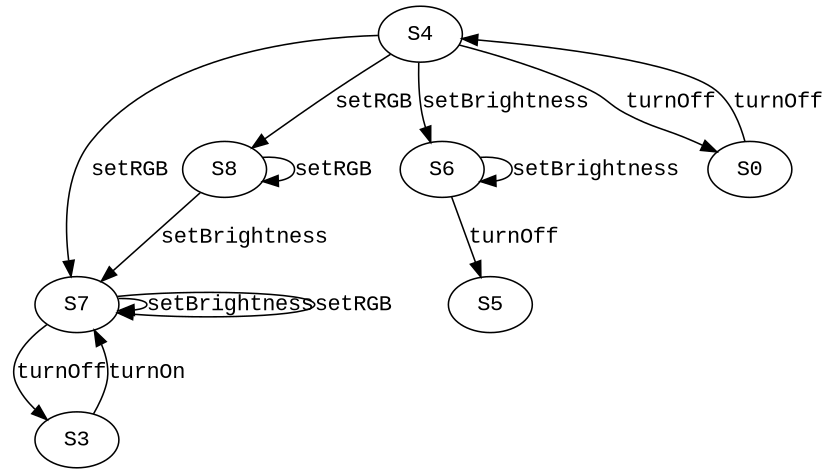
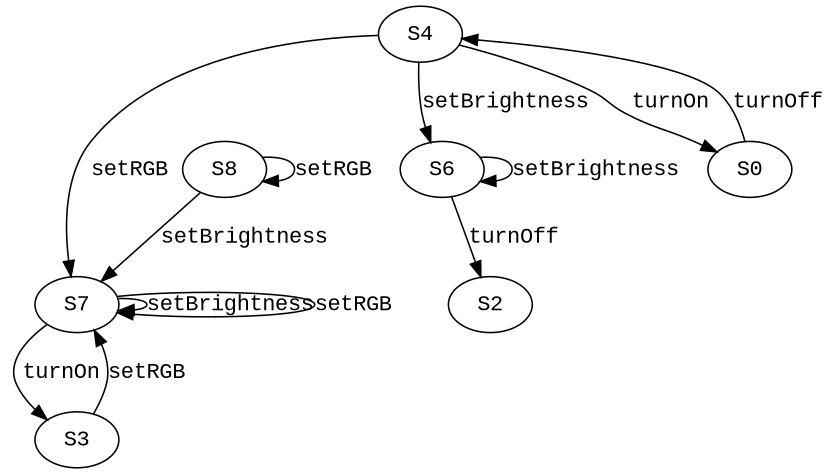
(327, 96) -> none
(671, 102) -> (671, 102)
(490, 305) -> (490, 305)
(61, 372) -> (61, 372)
(147, 372) -> (147, 372)
